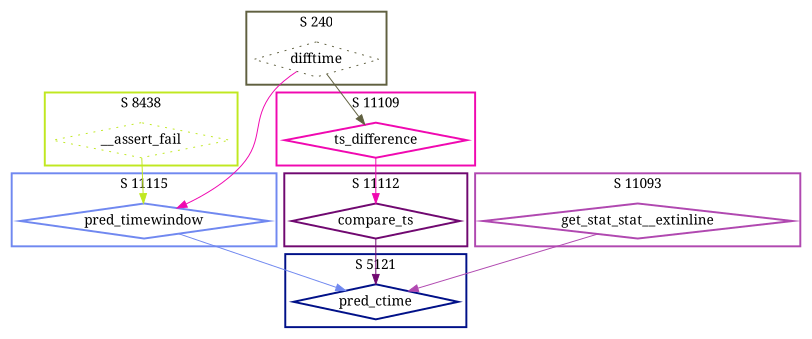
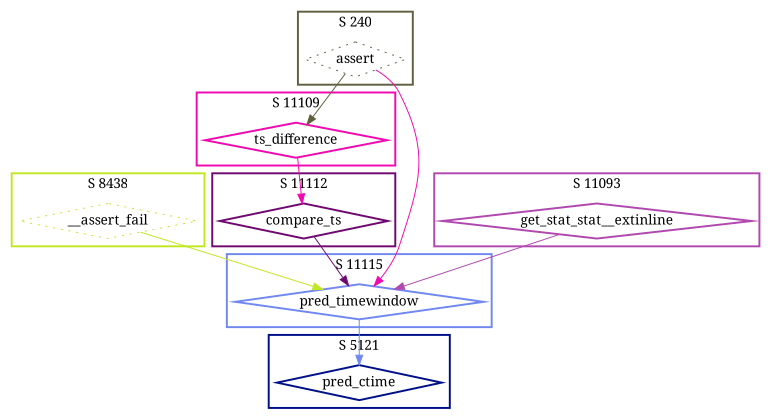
(316, 59) -> (355, 59)
(376, 260) -> (331, 260)
(508, 261) -> (482, 260)
